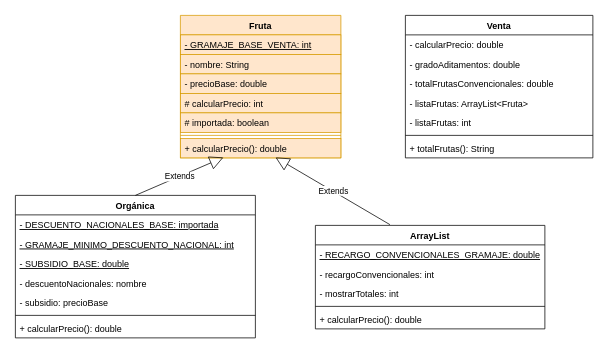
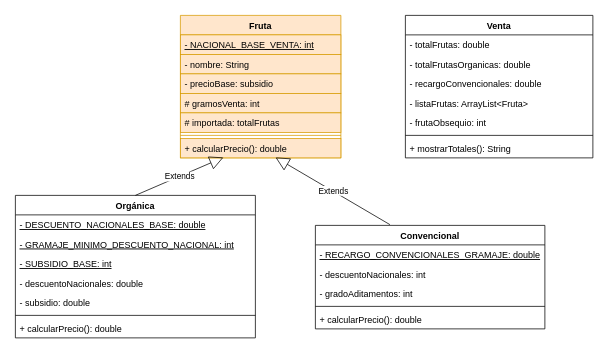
(243, 45) -> (245, 45)
(462, 45) -> (457, 45)
(469, 65) -> (478, 65)
(229, 84) -> (233, 84)
(490, 84) -> (481, 84)
(229, 104) -> (225, 104)
(229, 123) -> (239, 123)
(448, 123) -> (454, 123)
(462, 149) -> (469, 149)
(111, 225) -> (103, 225)
(430, 236) -> (430, 236)
(73, 264) -> (65, 264)
(383, 275) -> (378, 275)
(87, 284) -> (86, 284)
(367, 294) -> (372, 294)
(68, 303) -> (58, 303)
